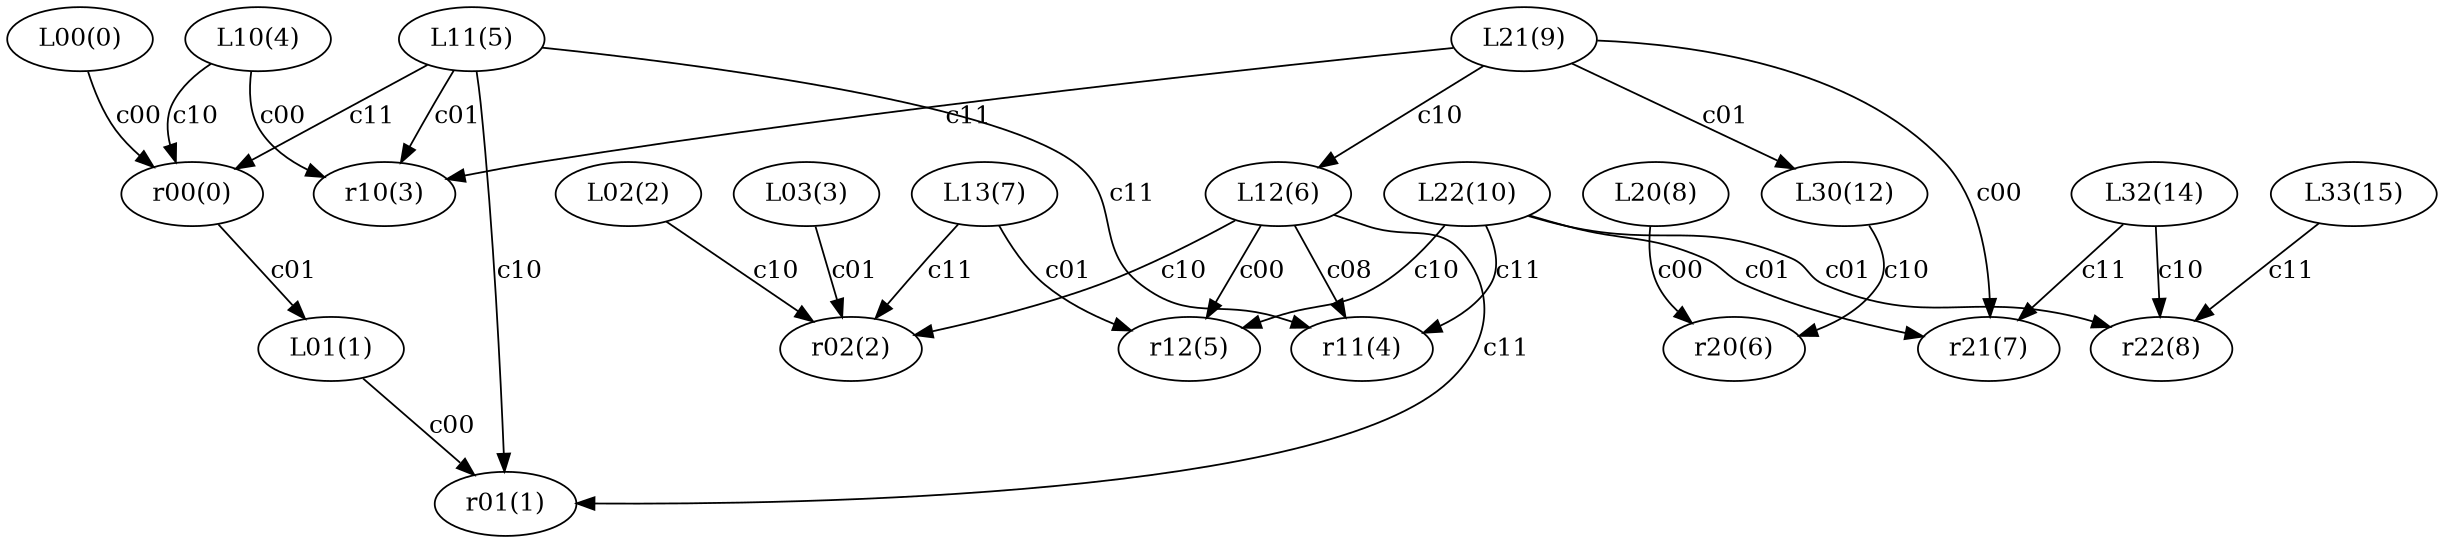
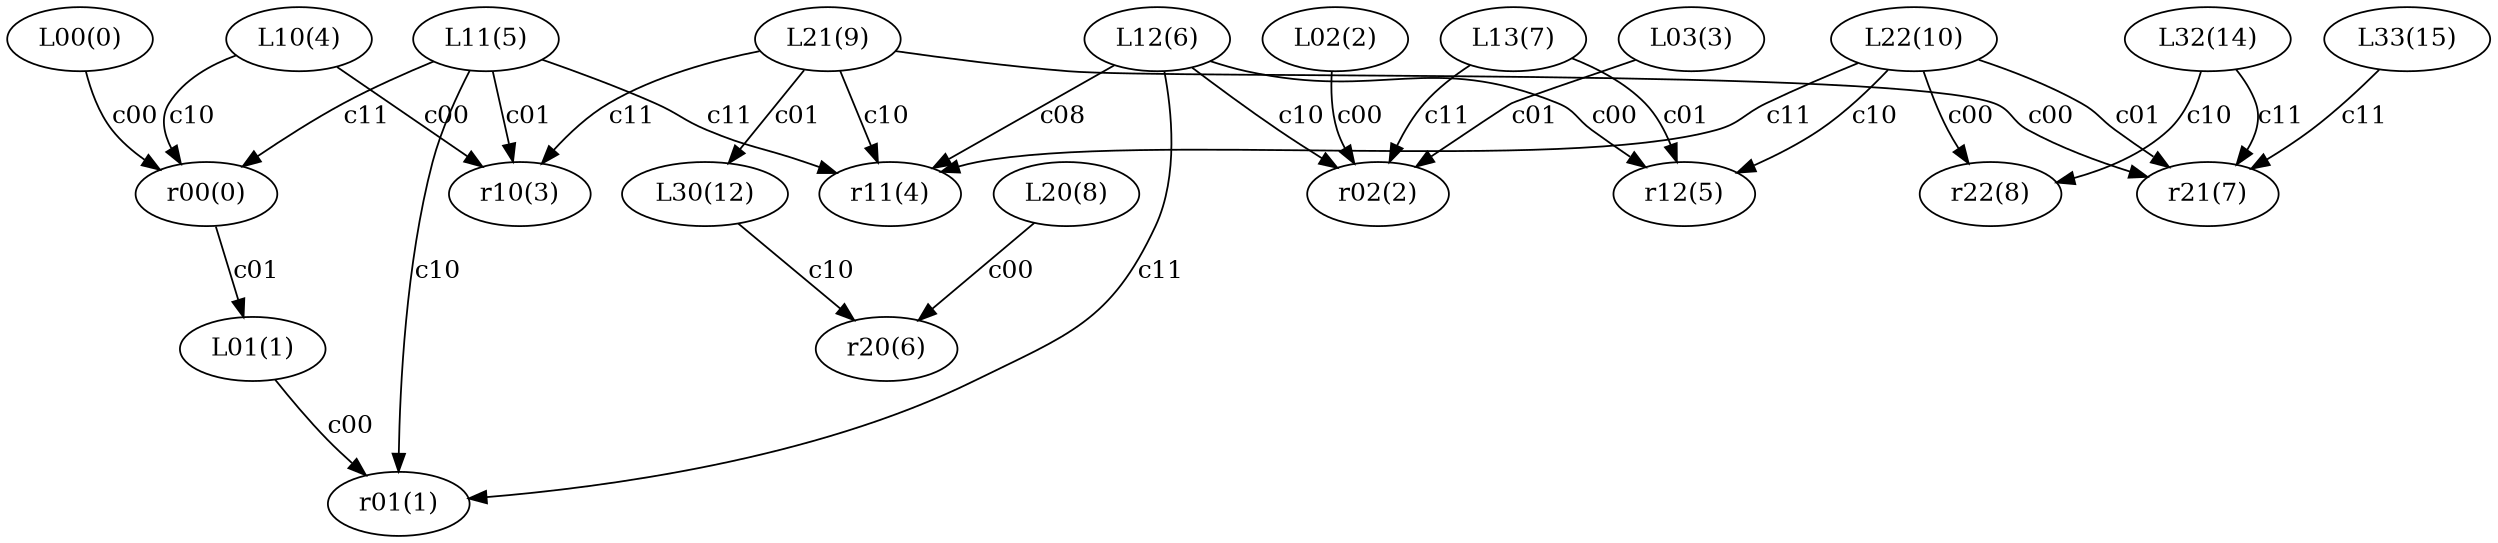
(1409, 112) -> (856, 108)
(2264, 266) -> (2326, 118)
(776, 272) -> (1360, 117)
(1848, 272) -> (1971, 117)
